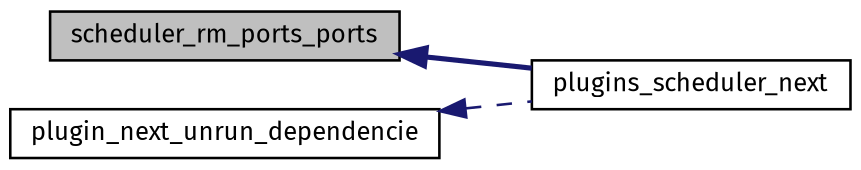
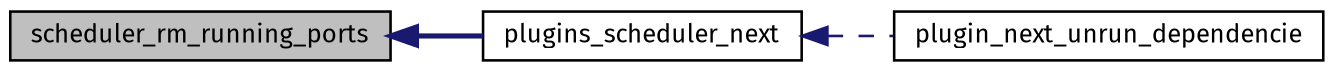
(225, 36) -> (200, 36)
(499, 105) -> (861, 36)
